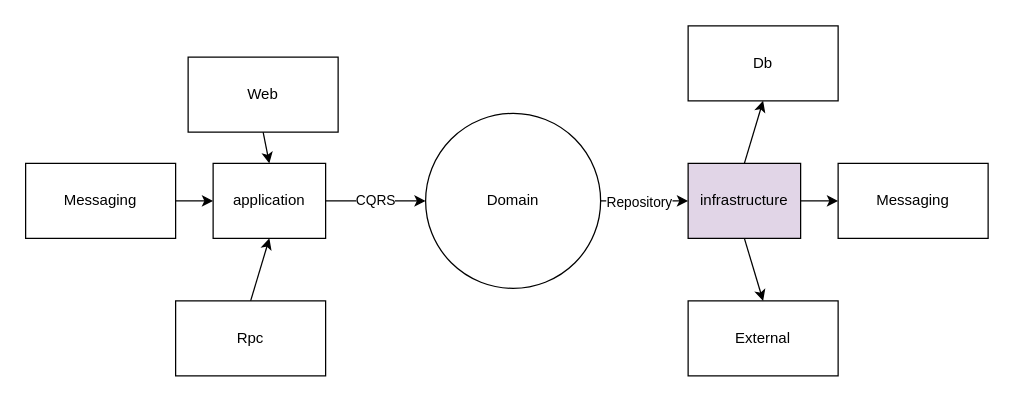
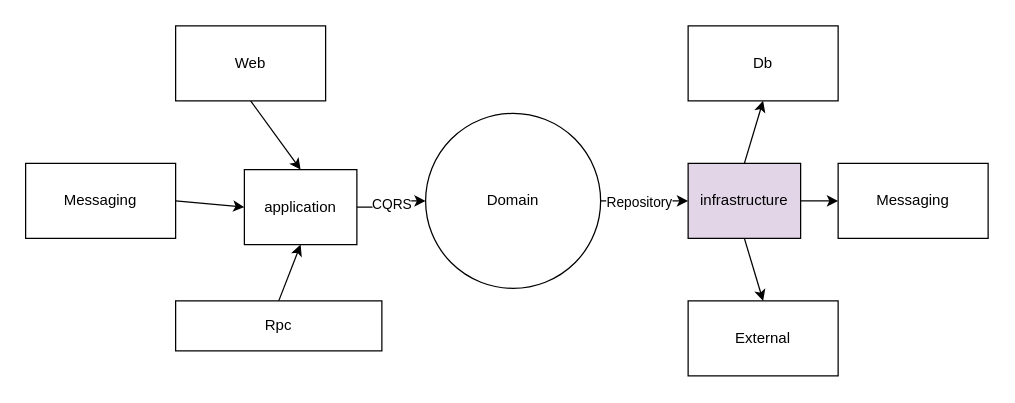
(263, 94) -> (251, 63)
(269, 201) -> (301, 207)
(251, 338) -> (279, 326)
